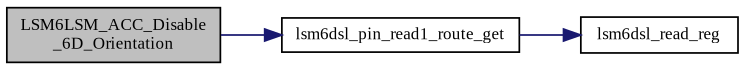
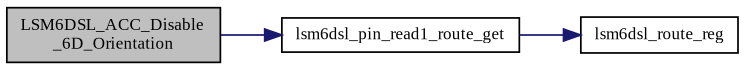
(114, 35) -> (114, 35)
(659, 35) -> (659, 35)
